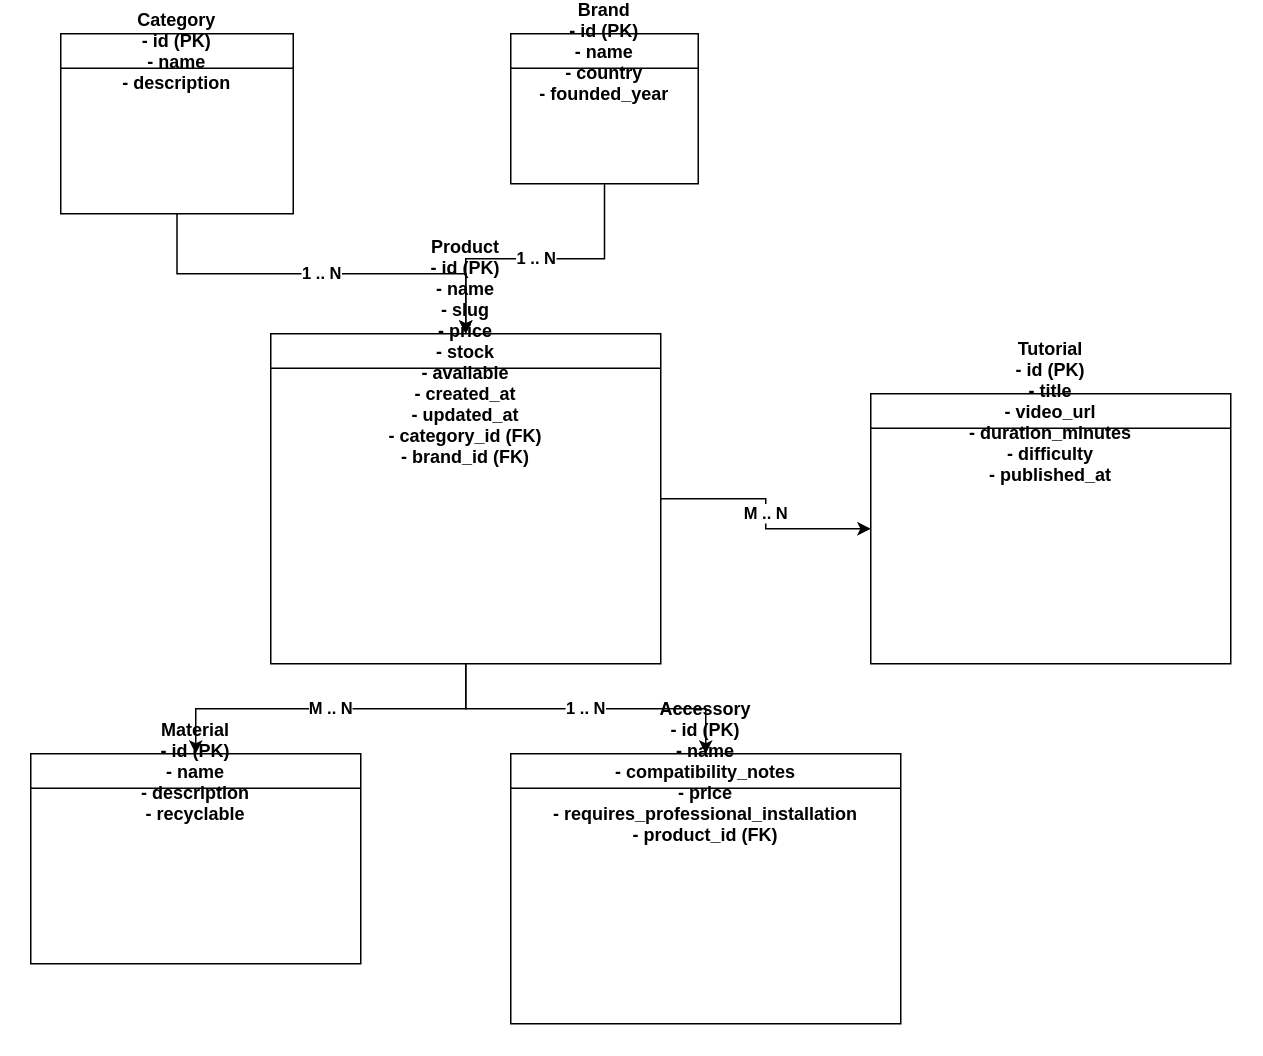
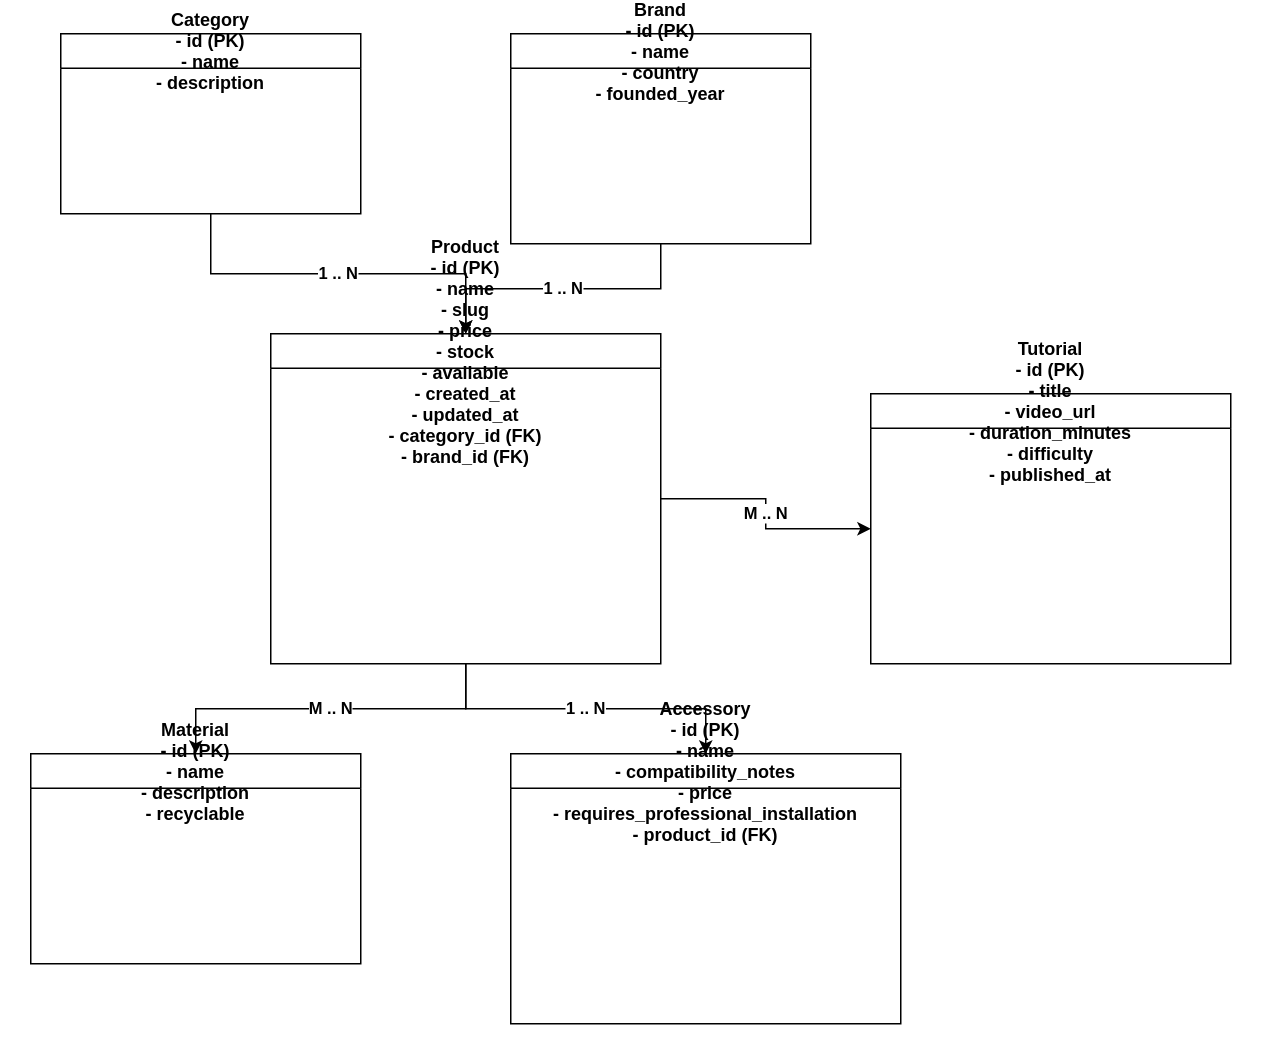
(605, 109) -> (661, 139)
(177, 124) -> (211, 124)
